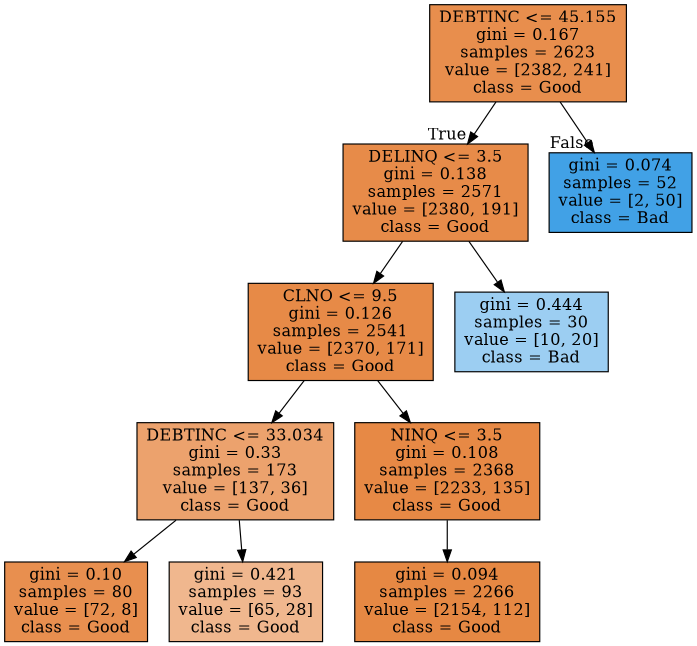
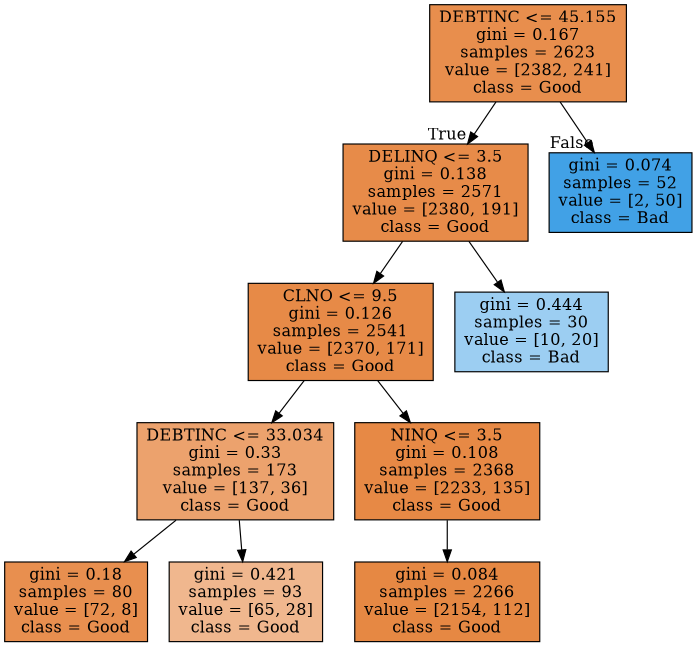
(76, 602) -> (76, 602)
(447, 602) -> (447, 602)
